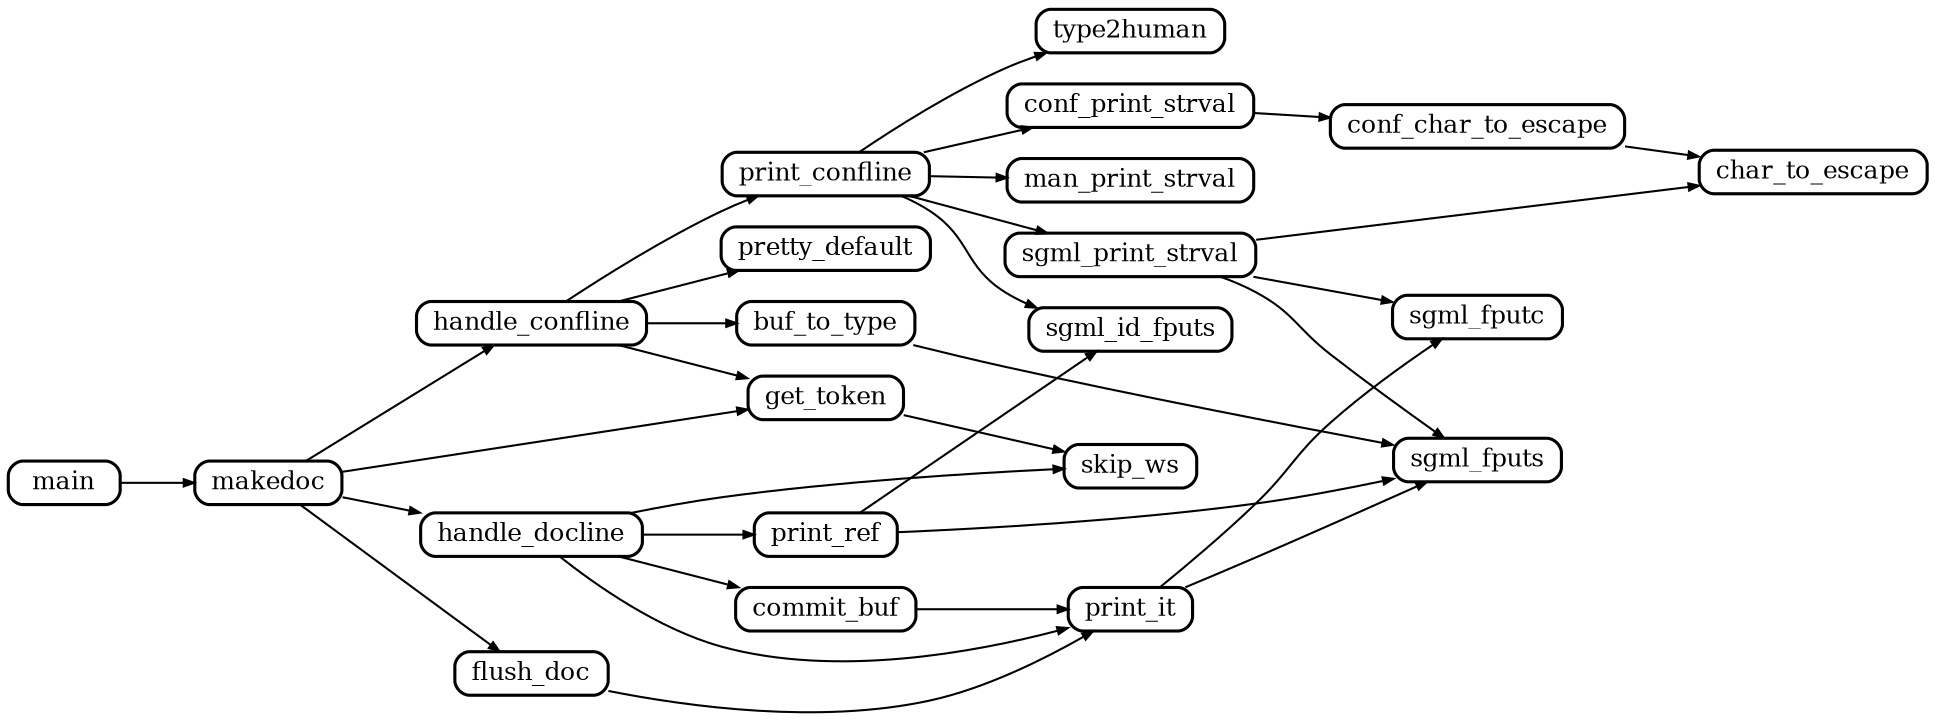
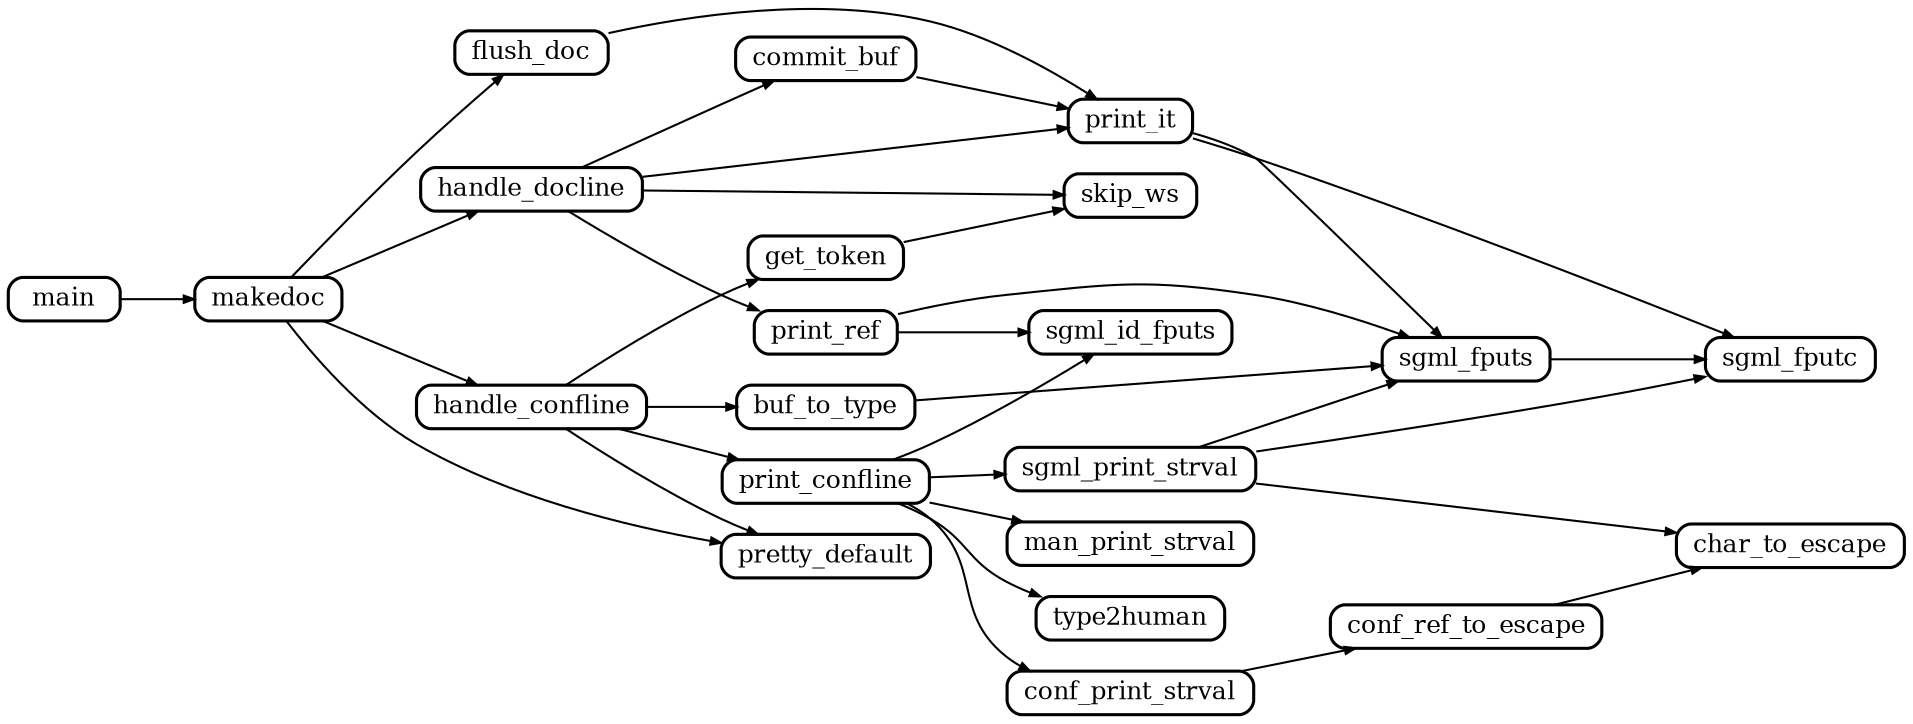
(1477, 126) -> (1466, 627)
none -> (1622, 359)
(540, 441) -> (475, 473)
